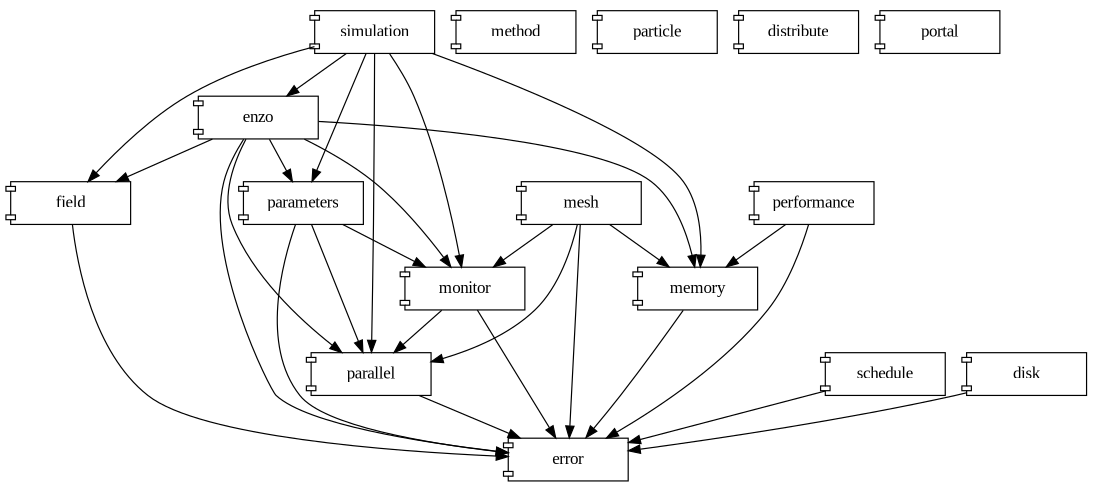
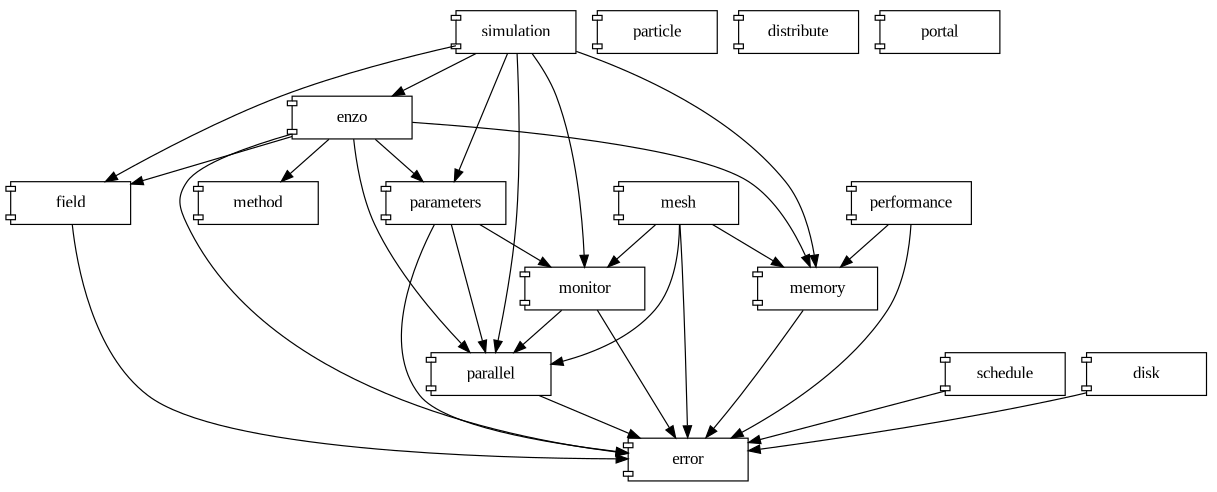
(382, 189) -> (310, 156)
